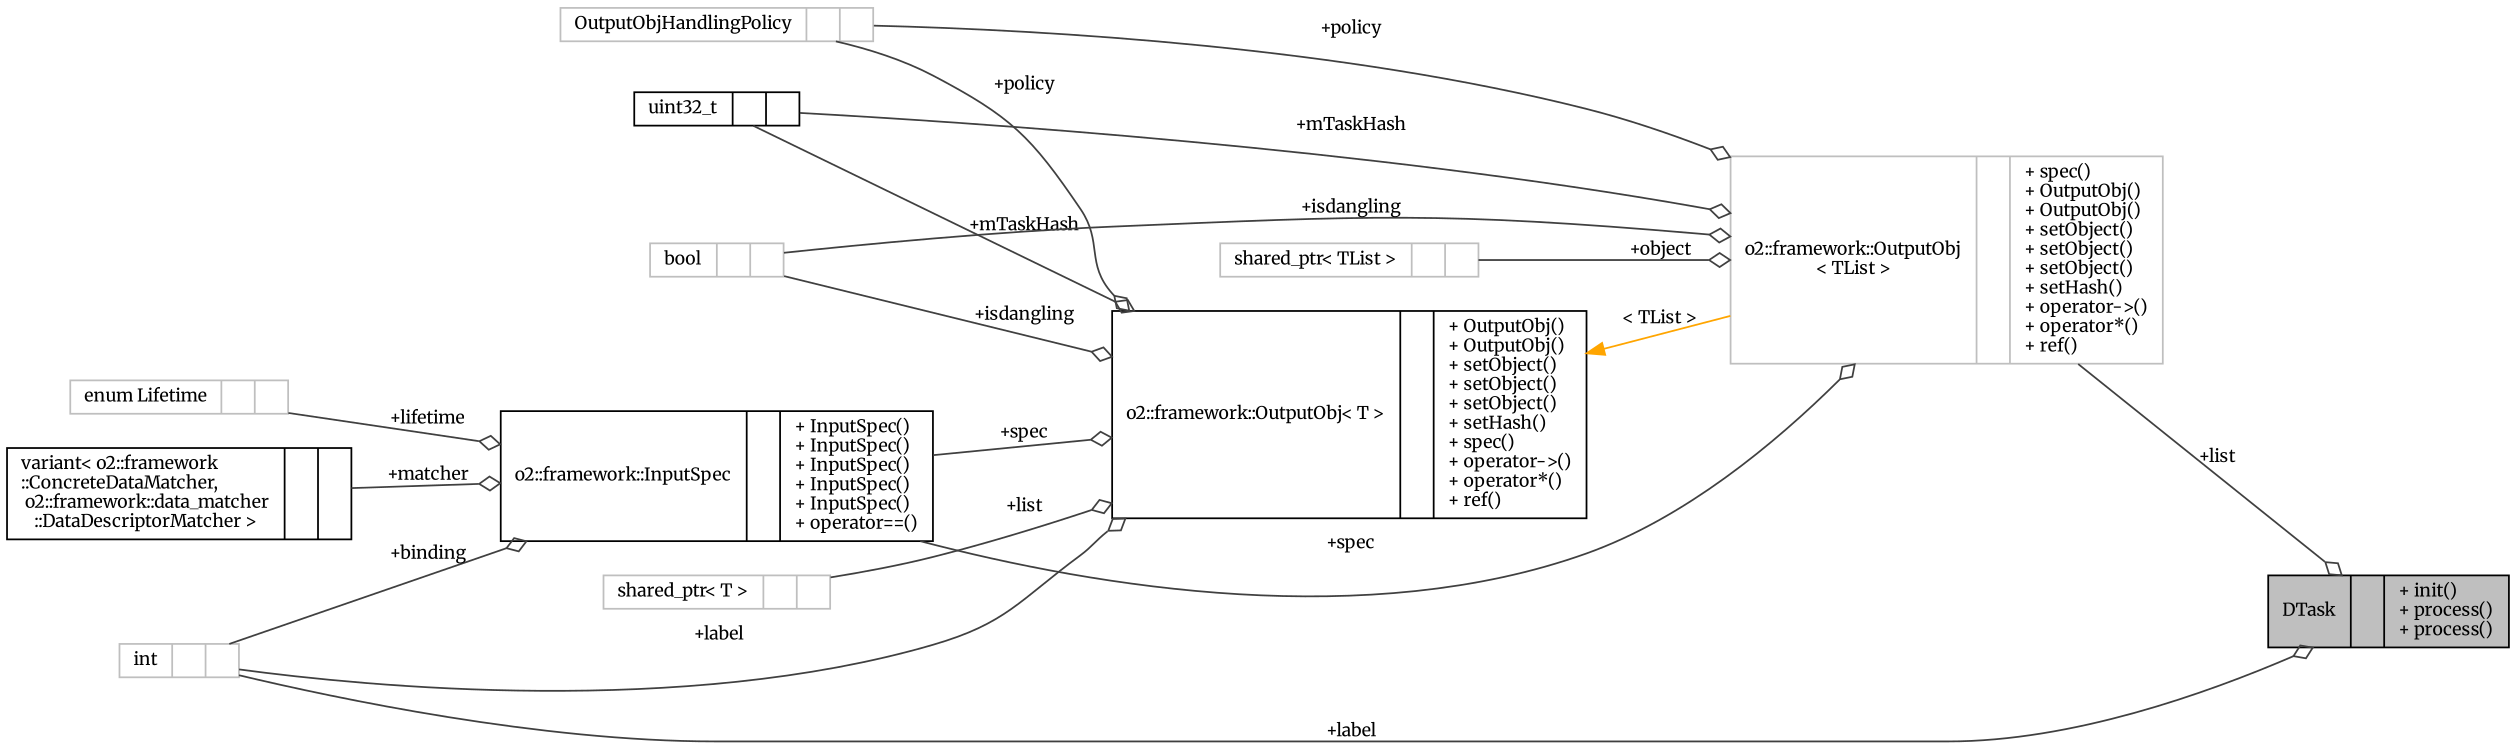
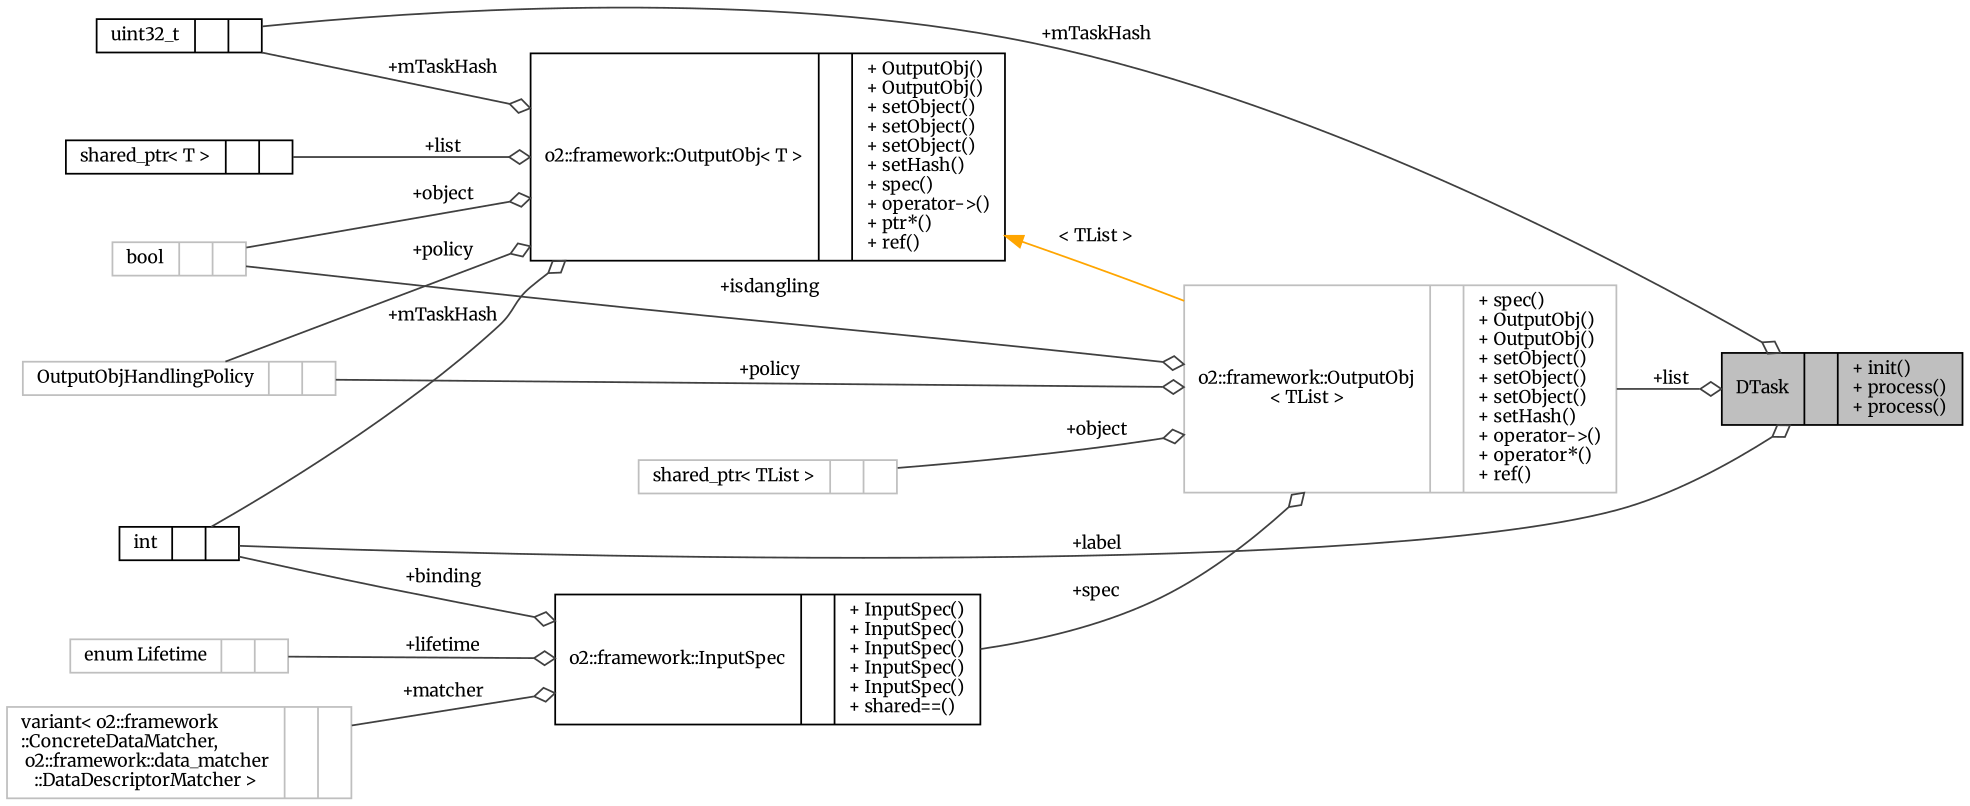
(1256, 148) -> (1041, 46)
(1023, 315) -> (441, 195)
(1012, 447) -> none
(1506, 481) -> (900, 224)
(179, 494) -> (179, 753)
(857, 524) -> (902, 707)
(717, 592) -> (179, 157)
(717, 635) -> (441, 316)
(179, 661) -> (179, 544)
